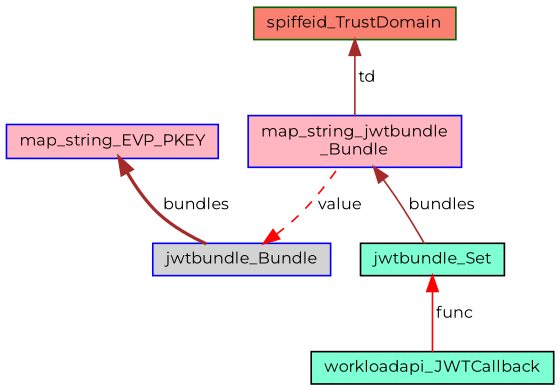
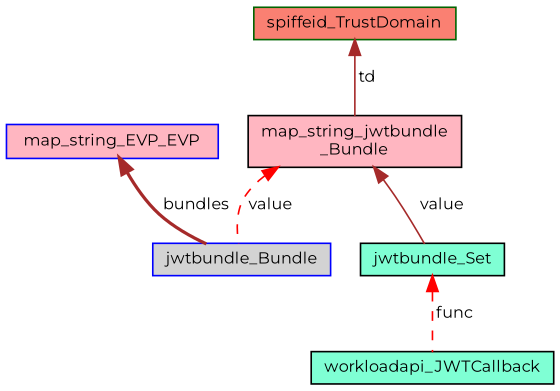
(112, 141) -> (112, 141)
(355, 141) -> (355, 141)
(310, 203) -> (241, 205)
(441, 205) -> (441, 205)
(432, 322) -> (432, 322)
